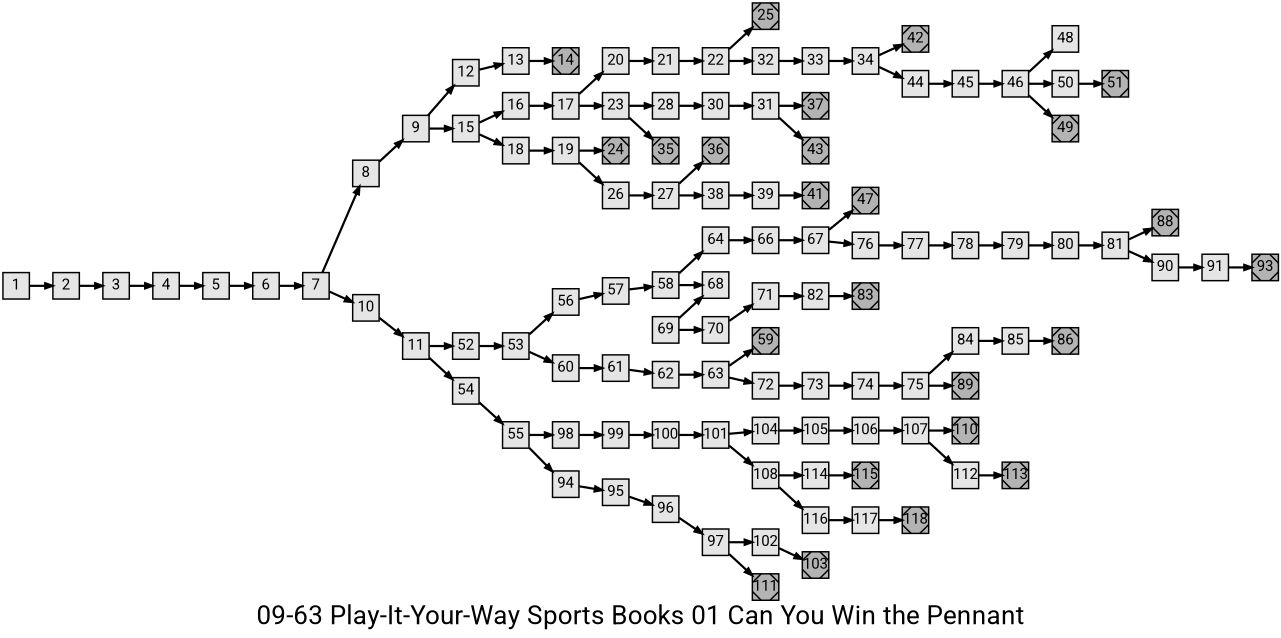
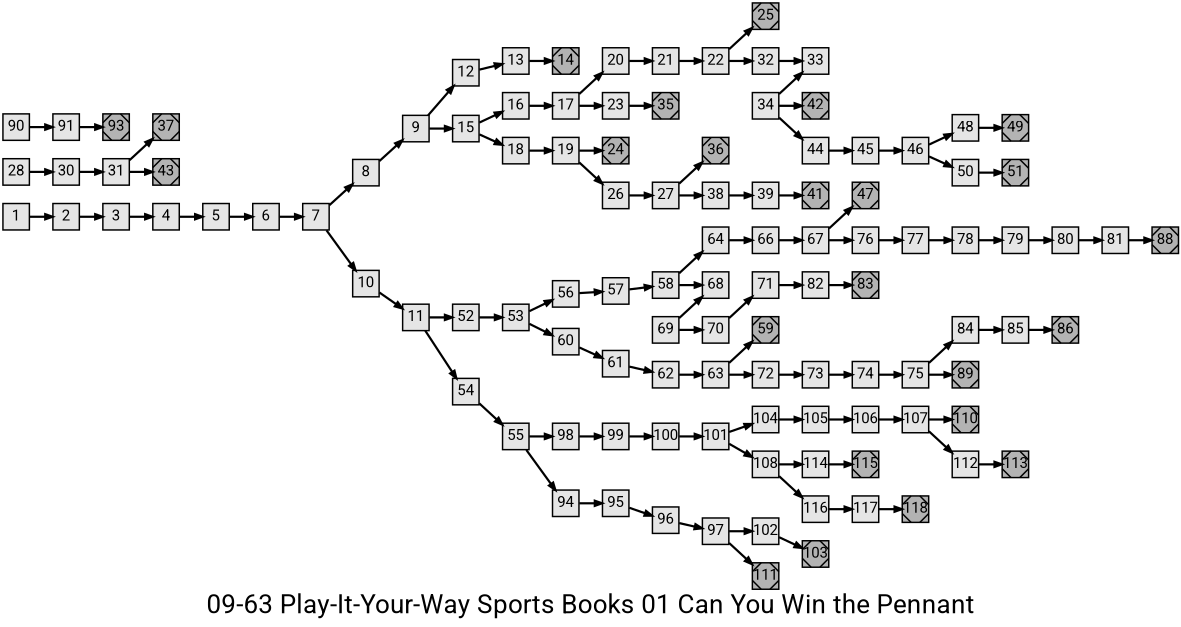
(837, 61) -> (788, 86)
(1038, 104) -> (987, 128)
(637, 106) -> none
(1137, 255) -> none
